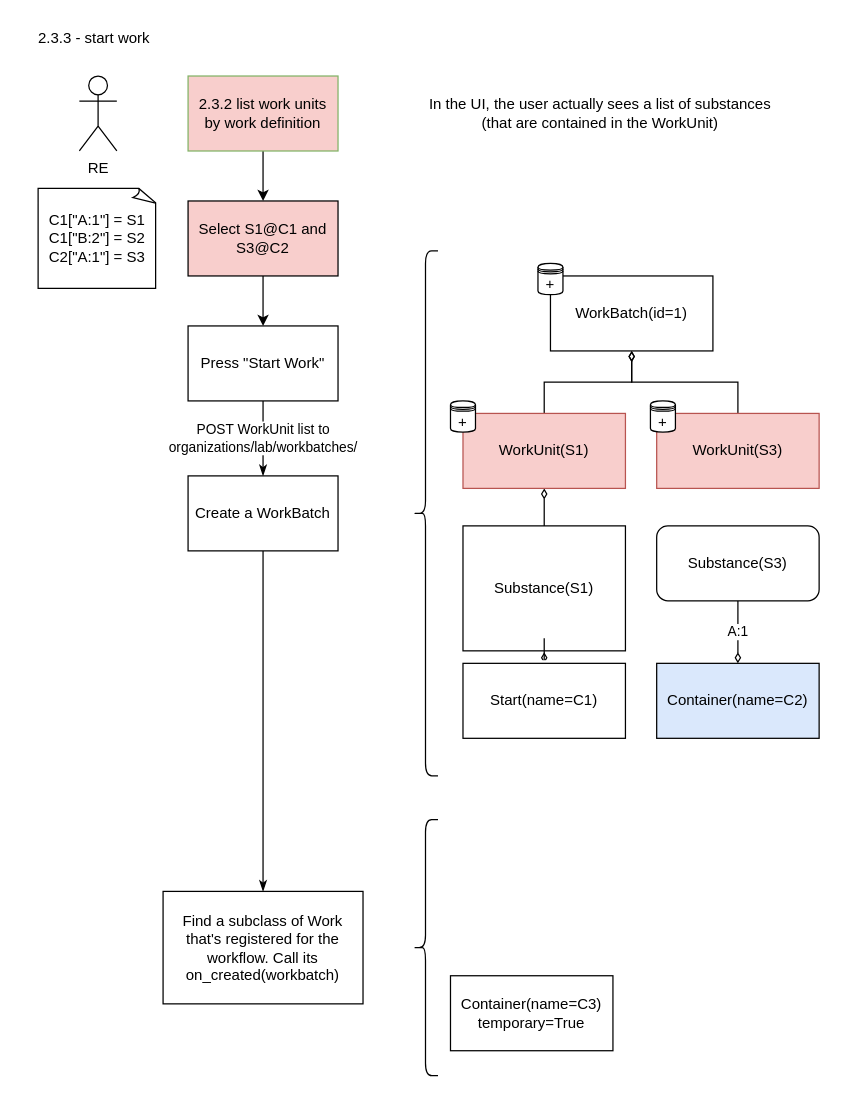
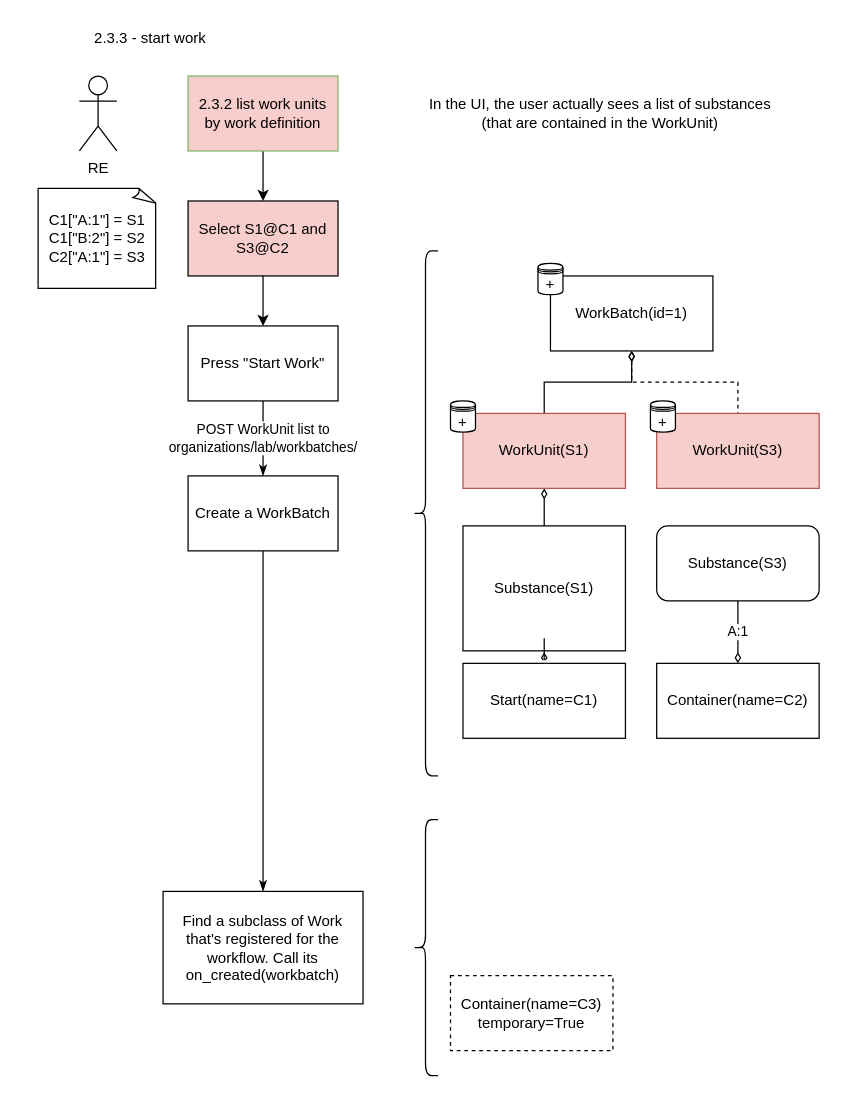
(94, 38) -> (151, 38)
(700, 382) -> (700, 382)
(738, 701) -> (738, 701)
(532, 1013) -> (532, 1013)
